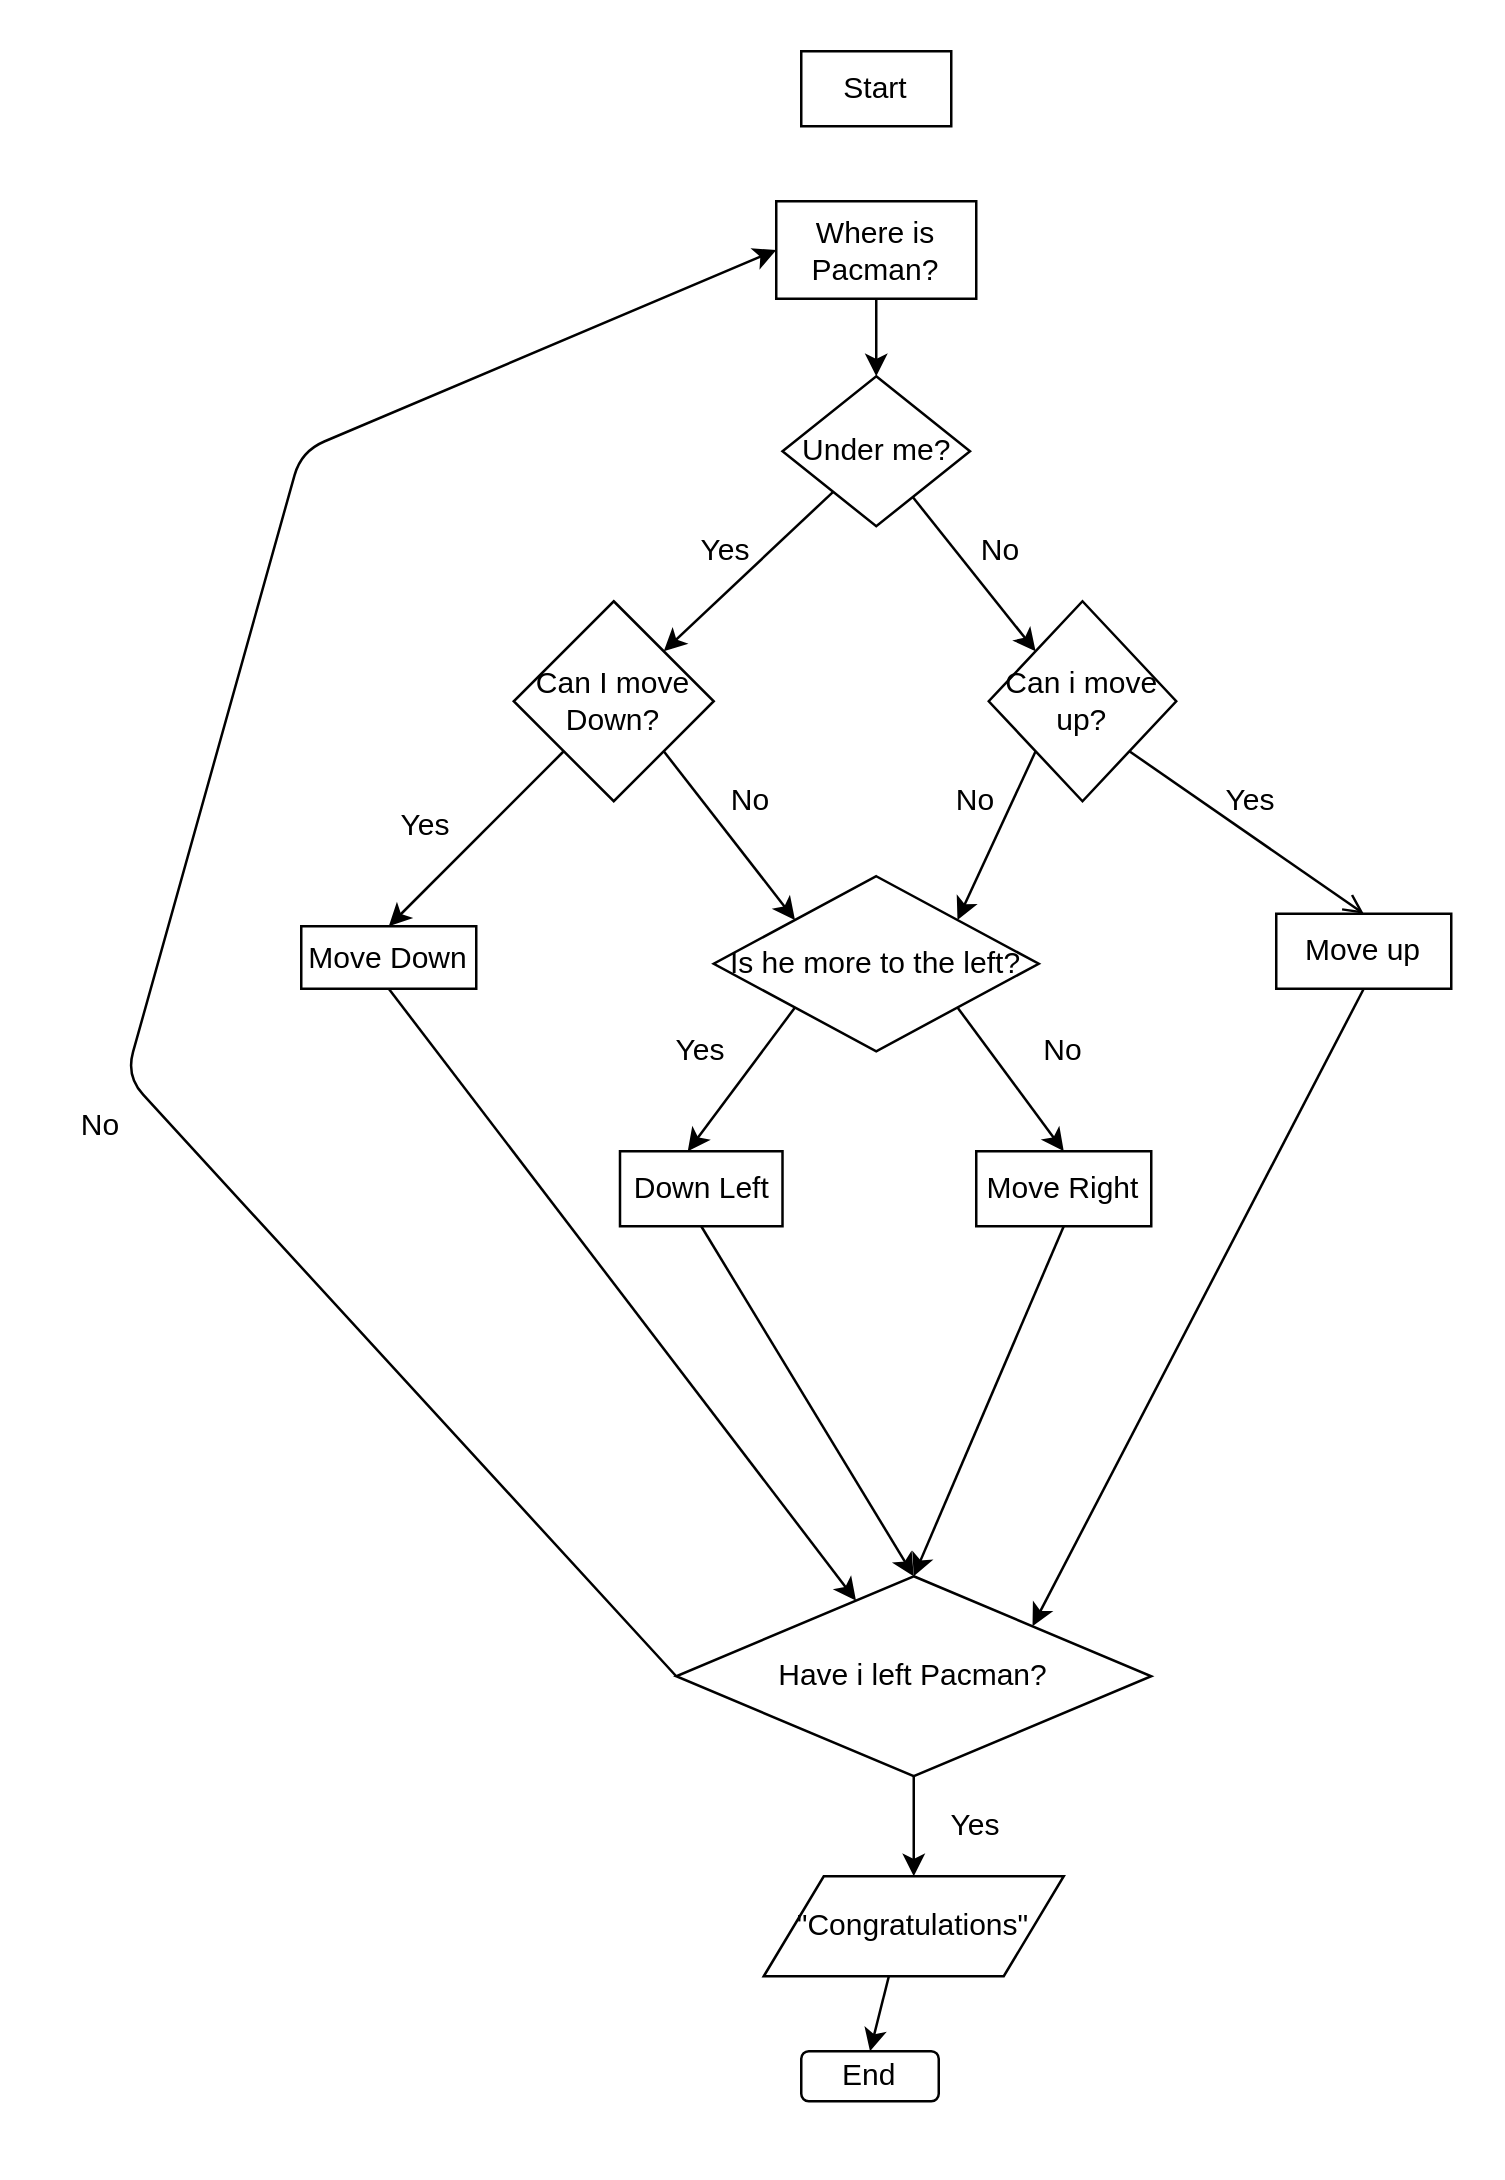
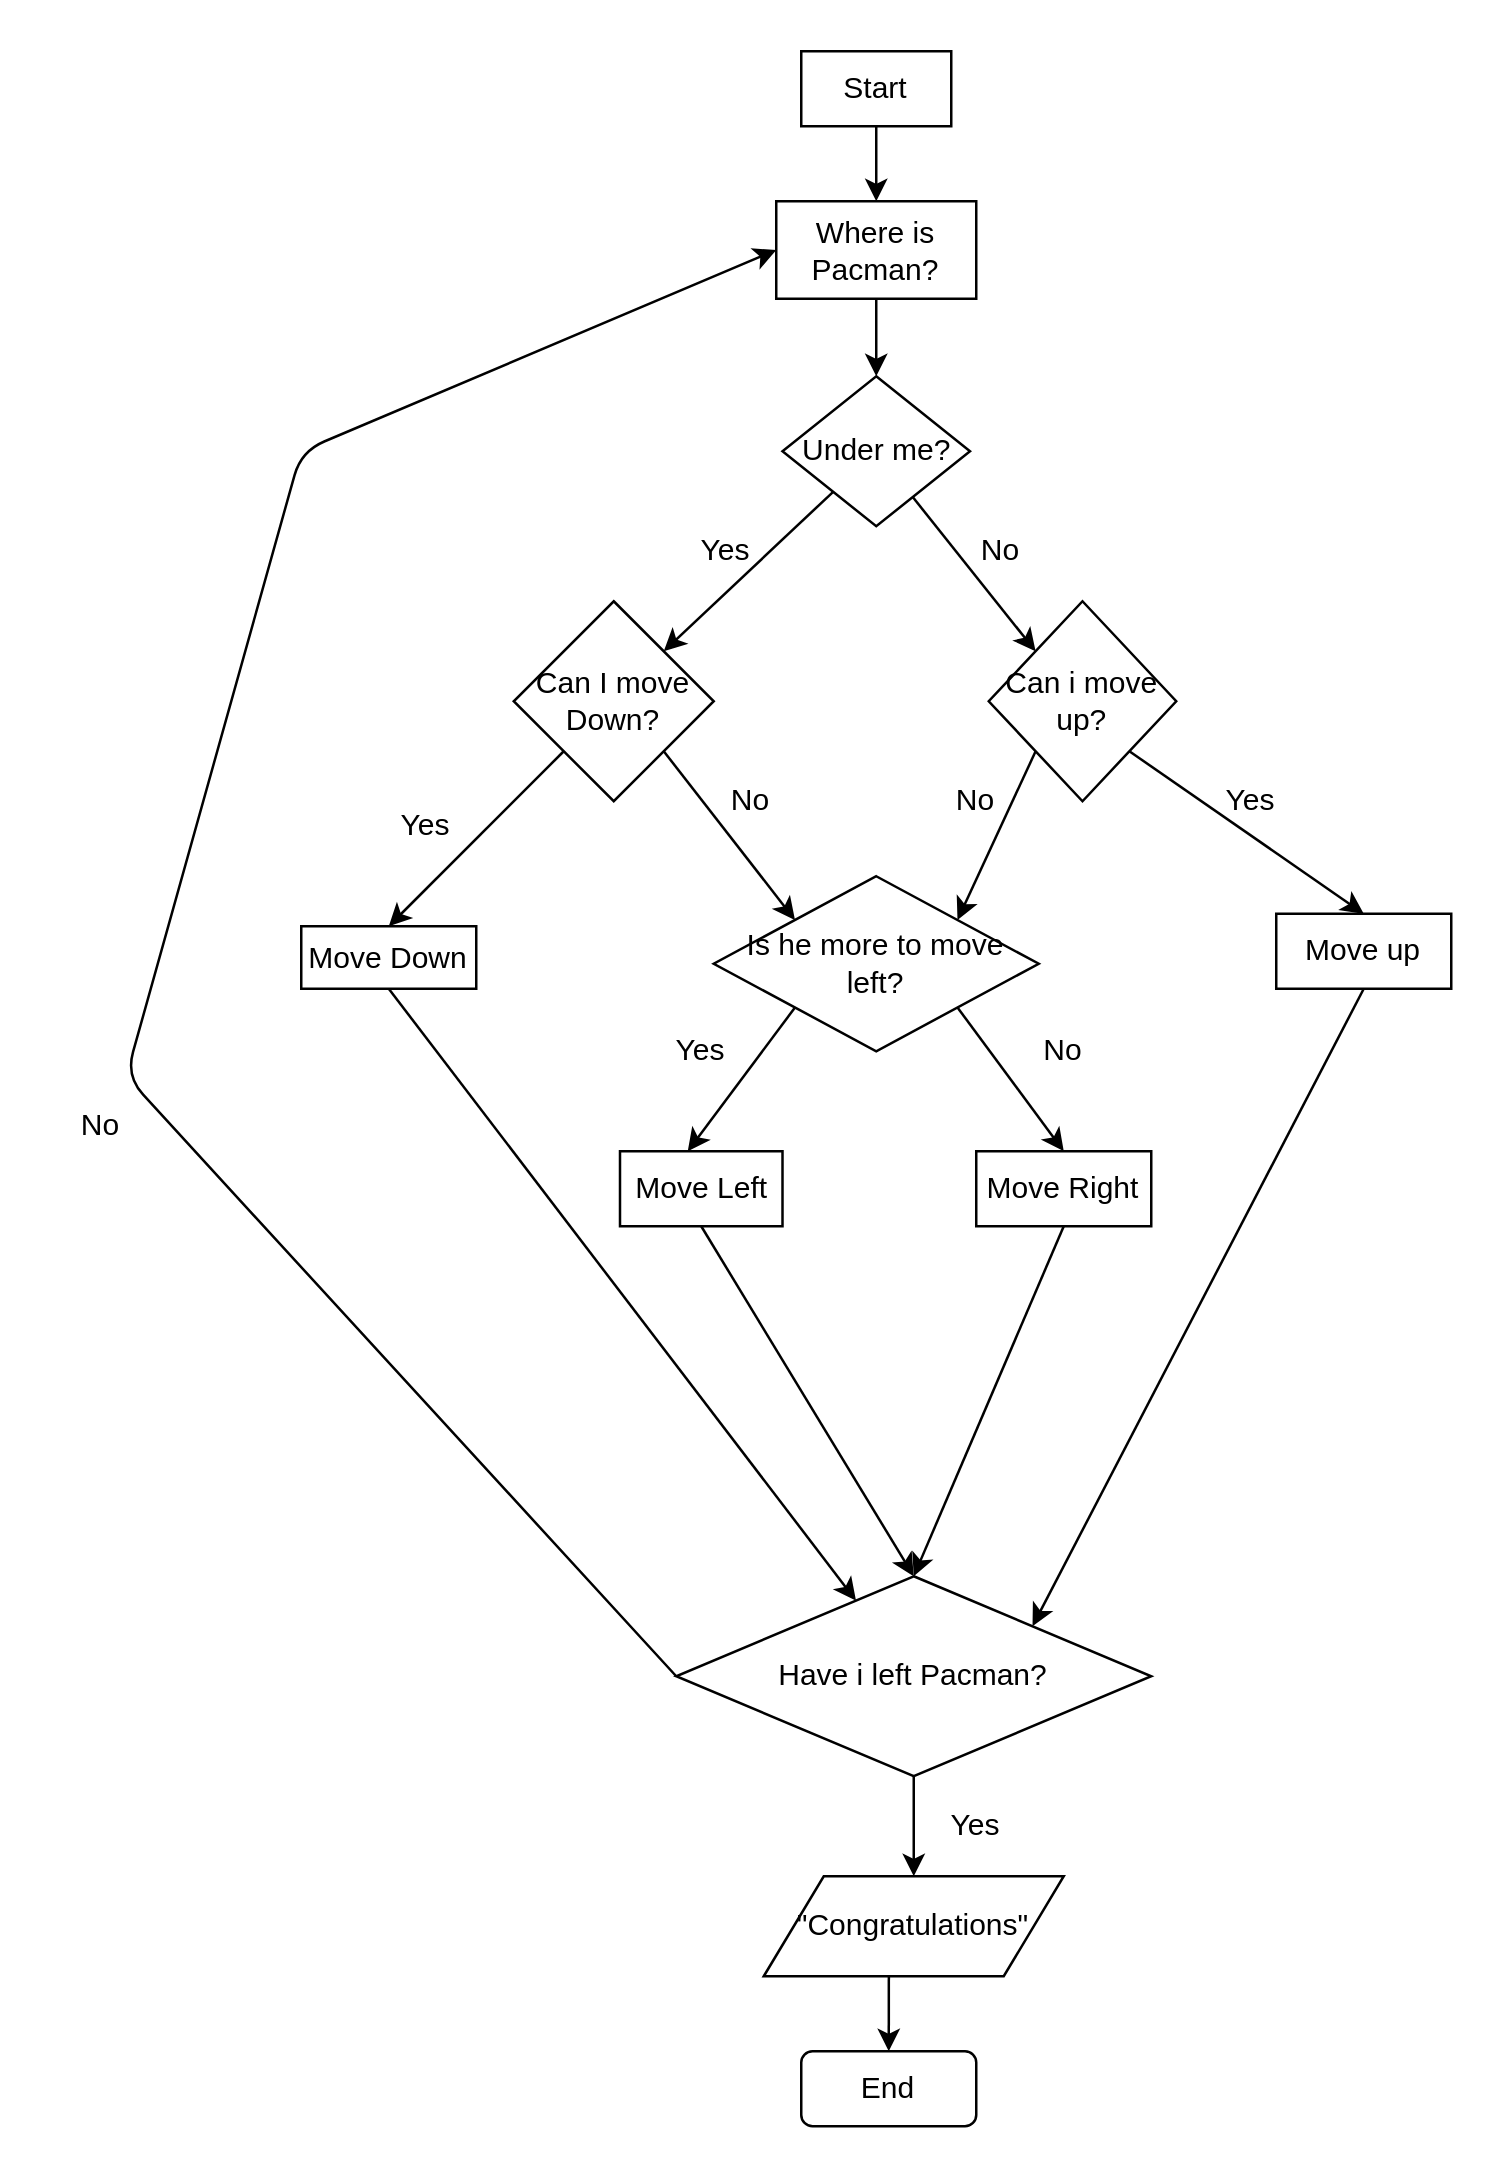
none -> (876, 155)
(1352, 905) -> (1349, 904)
(876, 964) -> (876, 964)
(703, 1189) -> (703, 1189)
(870, 2076) -> (889, 2089)
